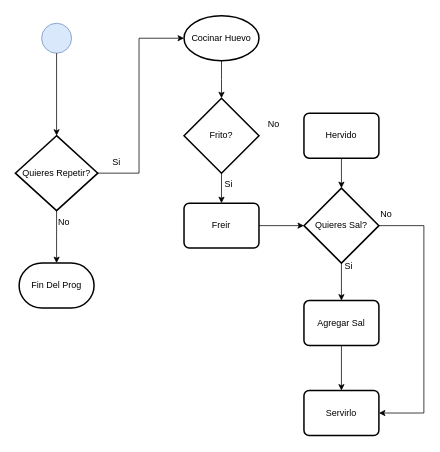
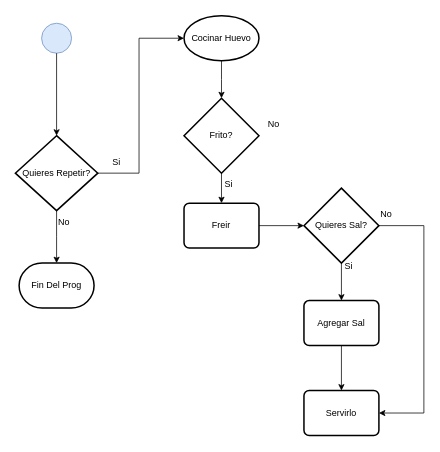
(342, 135) -> none
(342, 170) -> none
